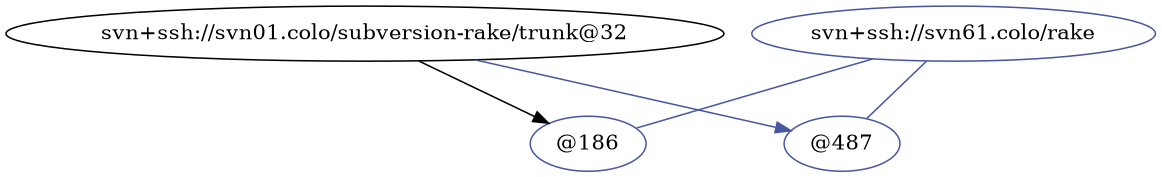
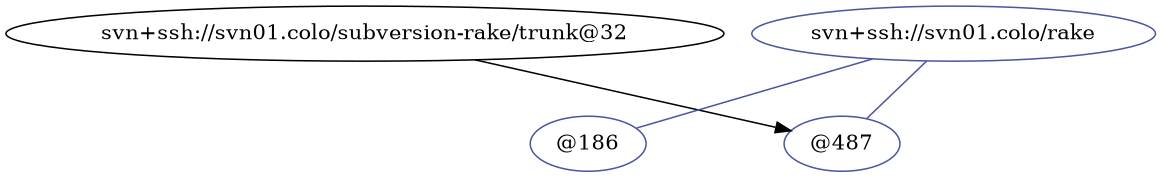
(954, 34) -> (954, 34)
(477, 89) -> none
(625, 94) -> (625, 94)
